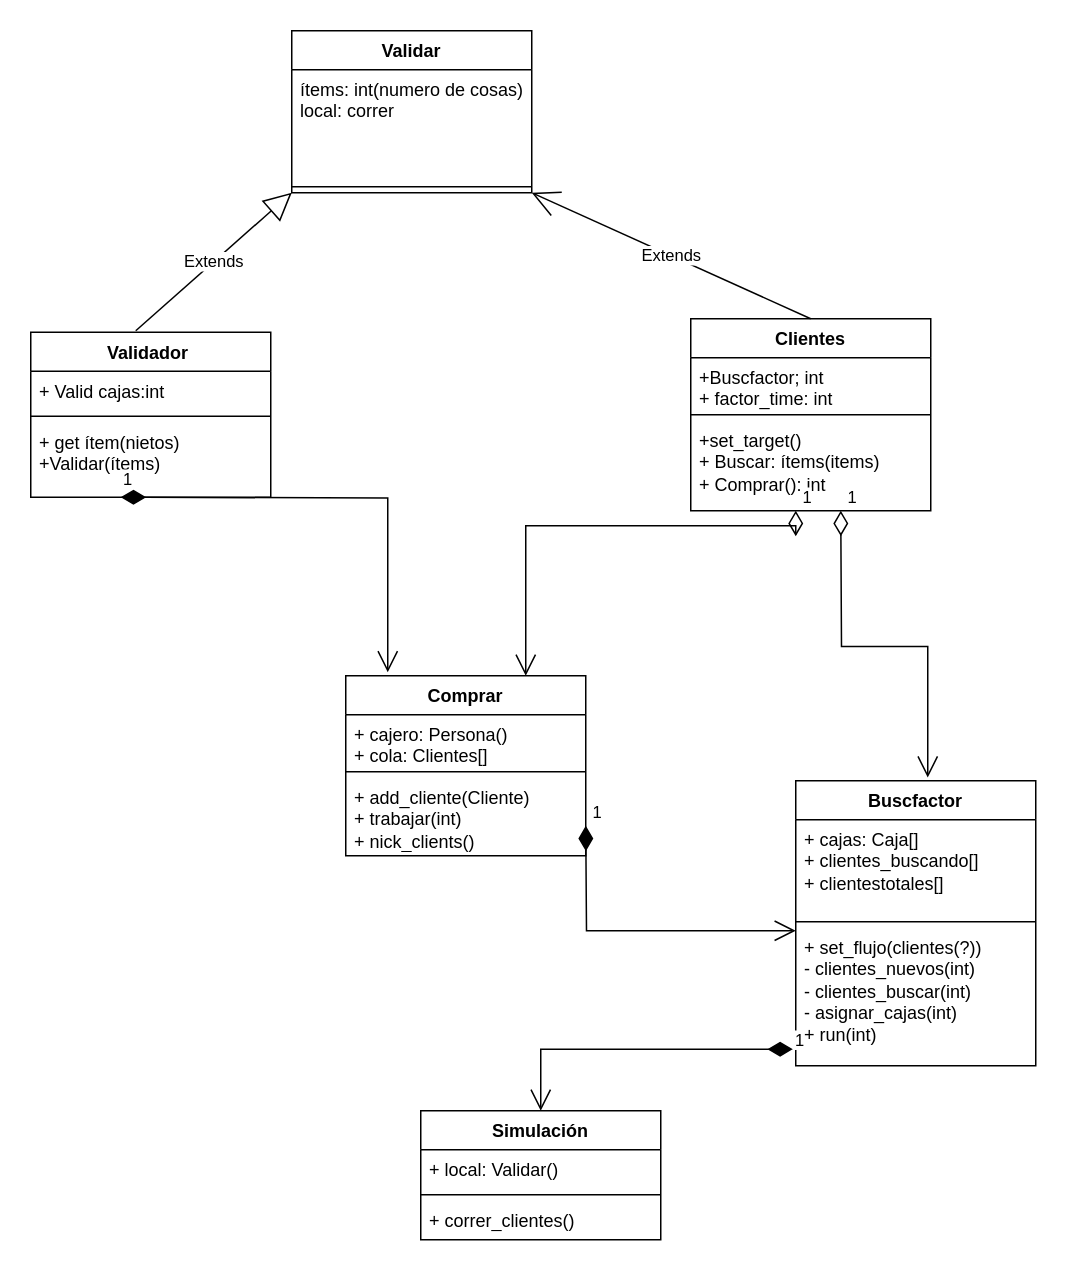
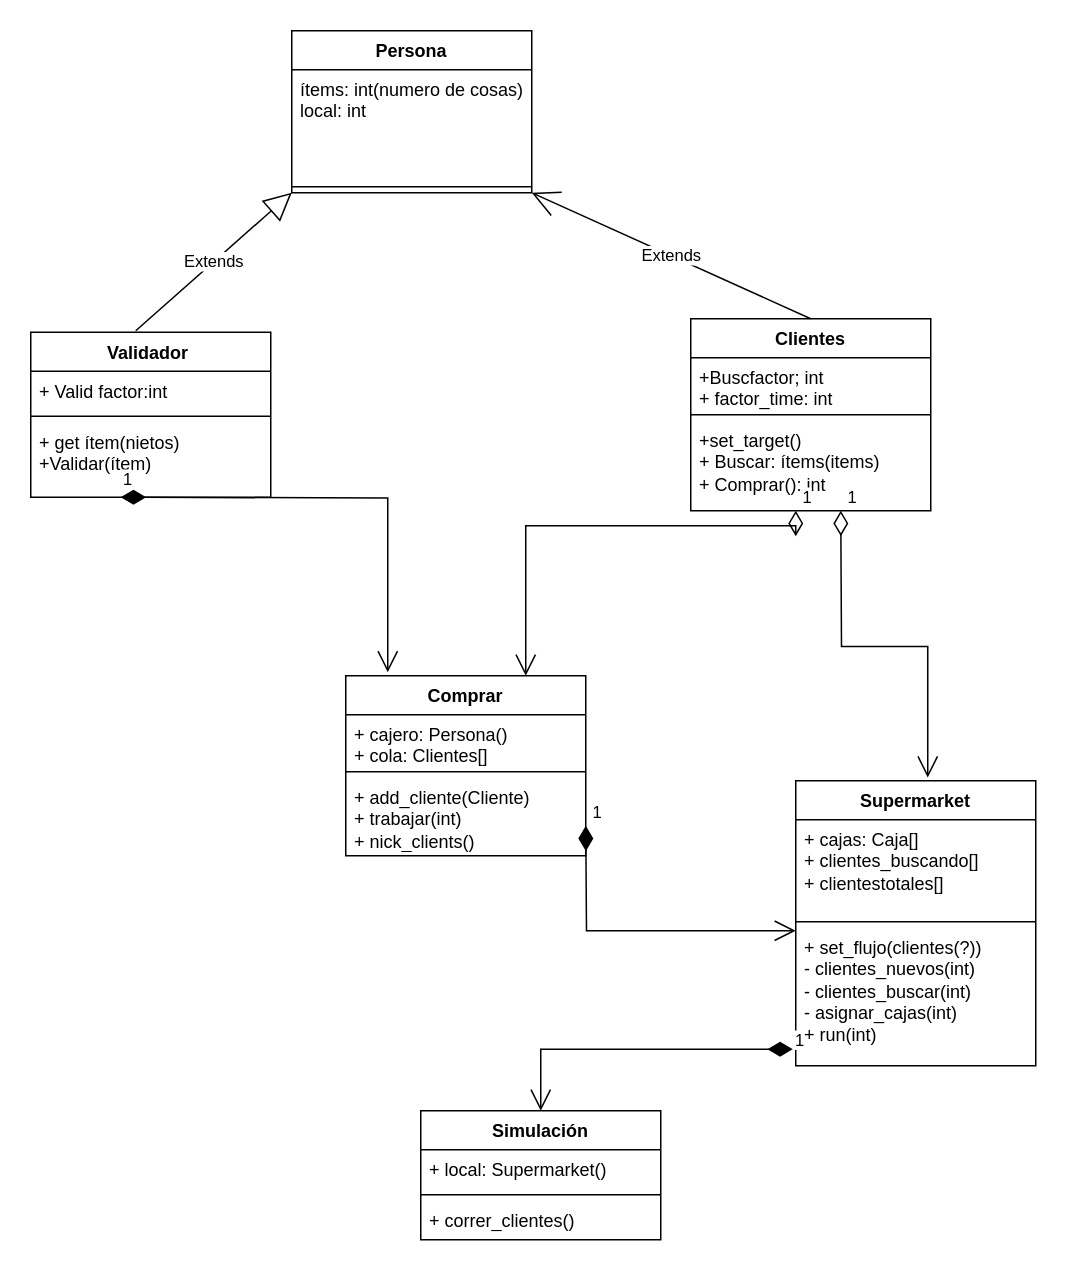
(412, 52) -> (412, 52)
(413, 113) -> (413, 113)
(111, 393) -> (116, 393)
(123, 454) -> (123, 454)
(916, 802) -> (916, 802)
(504, 1171) -> (529, 1171)
